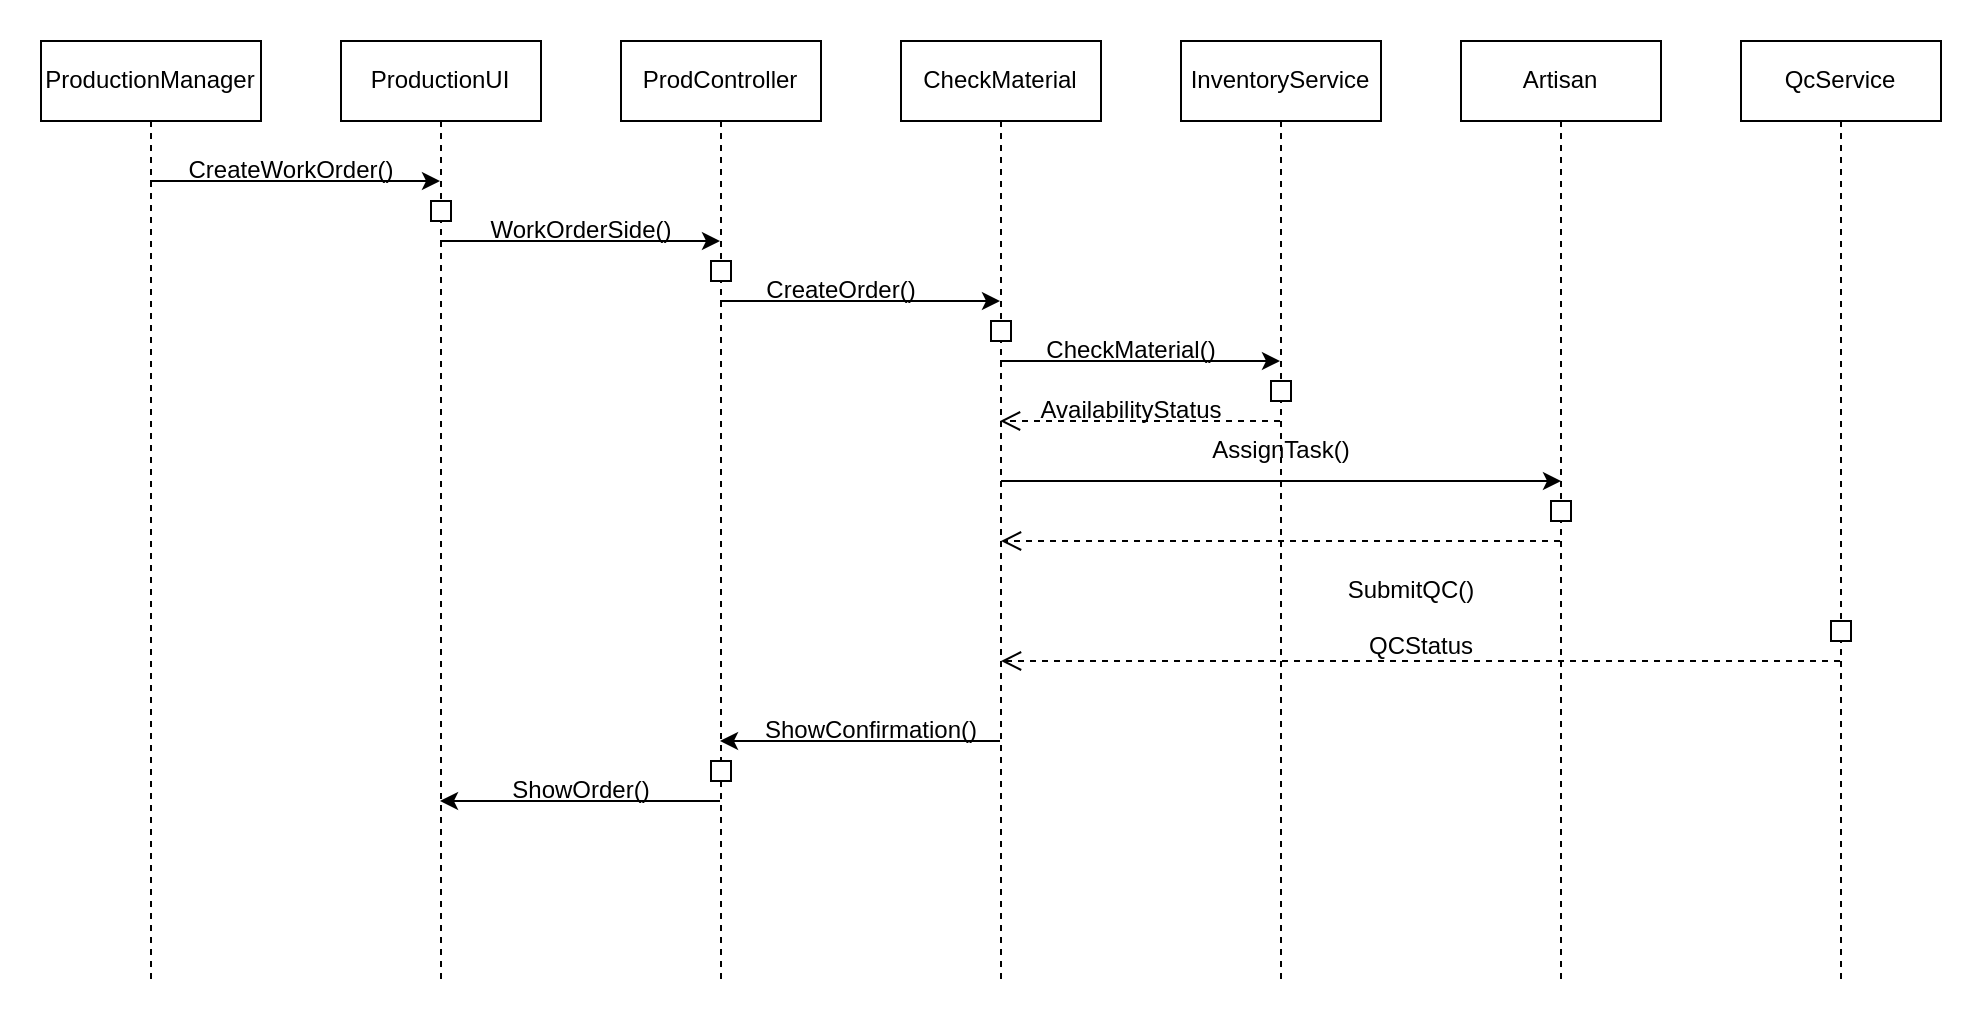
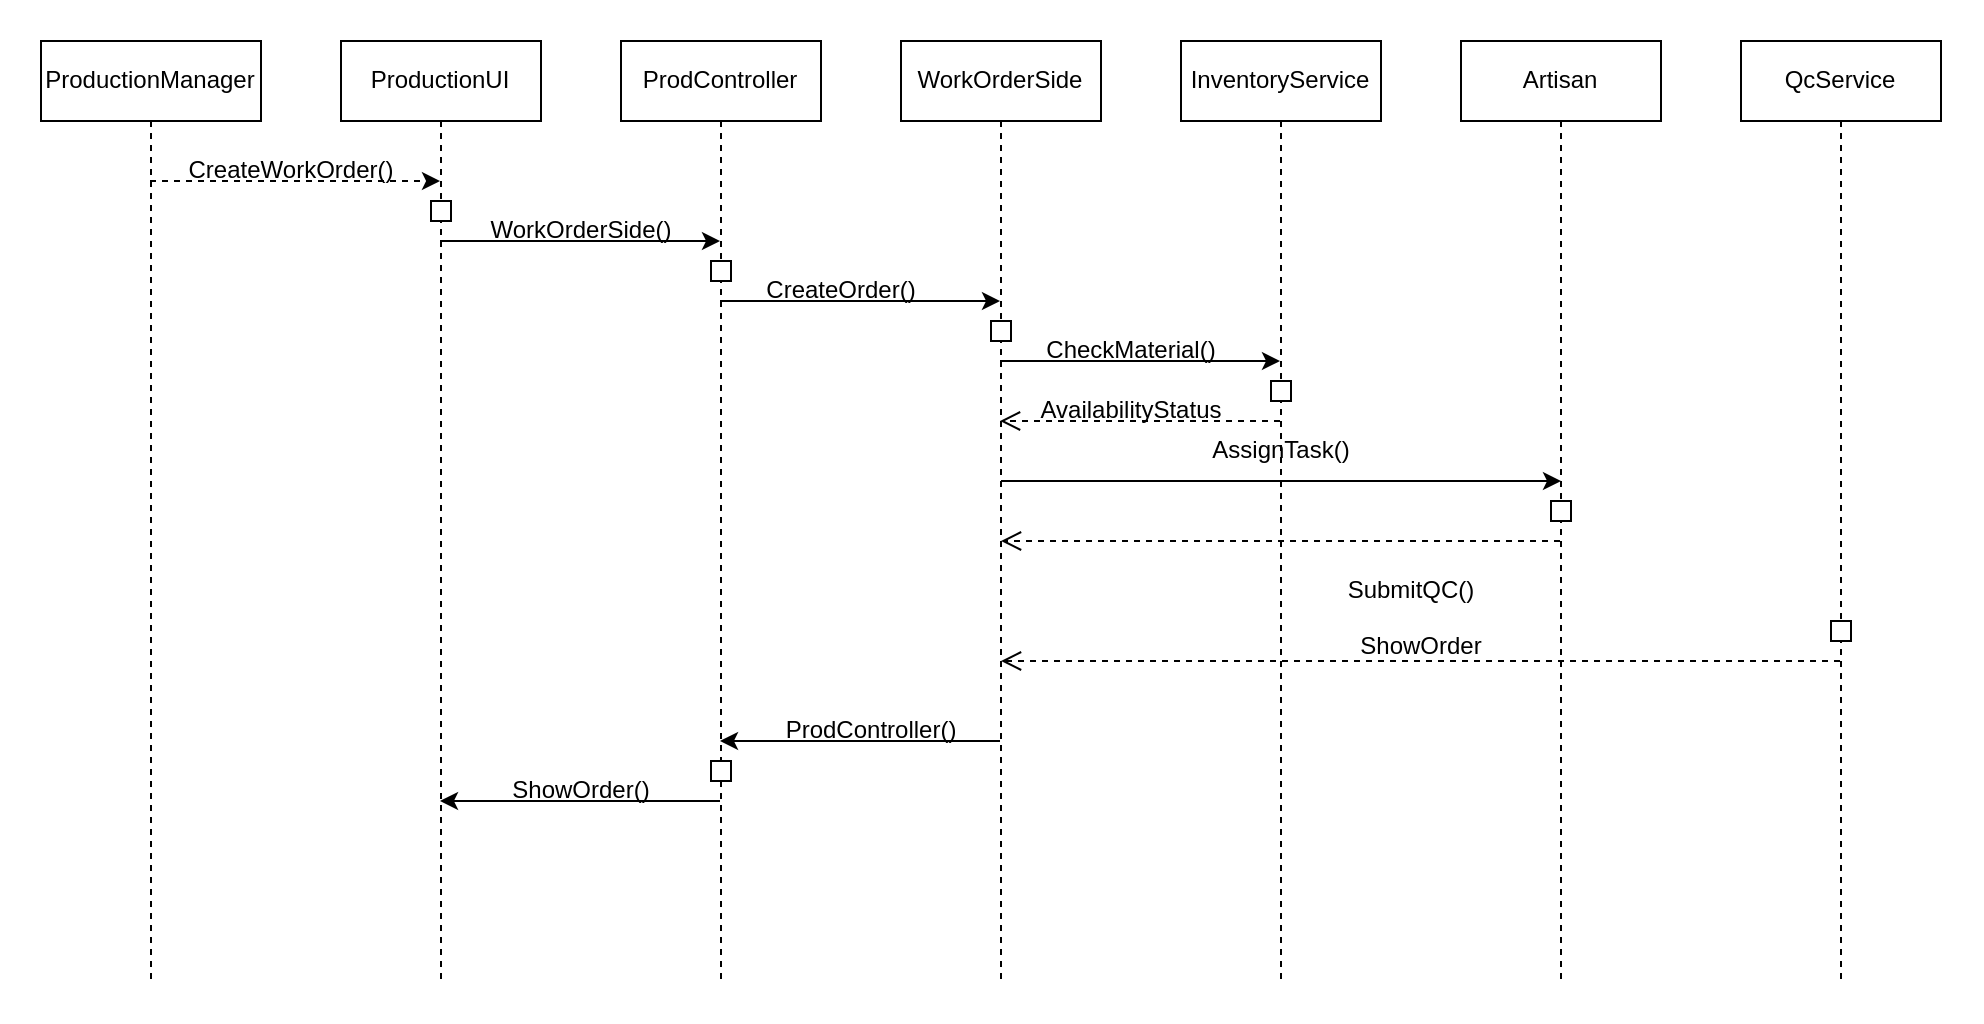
(1001, 81) -> (1001, 81)
(291, 181) -> (291, 181)
(1422, 647) -> (1422, 647)
(872, 731) -> (872, 731)
